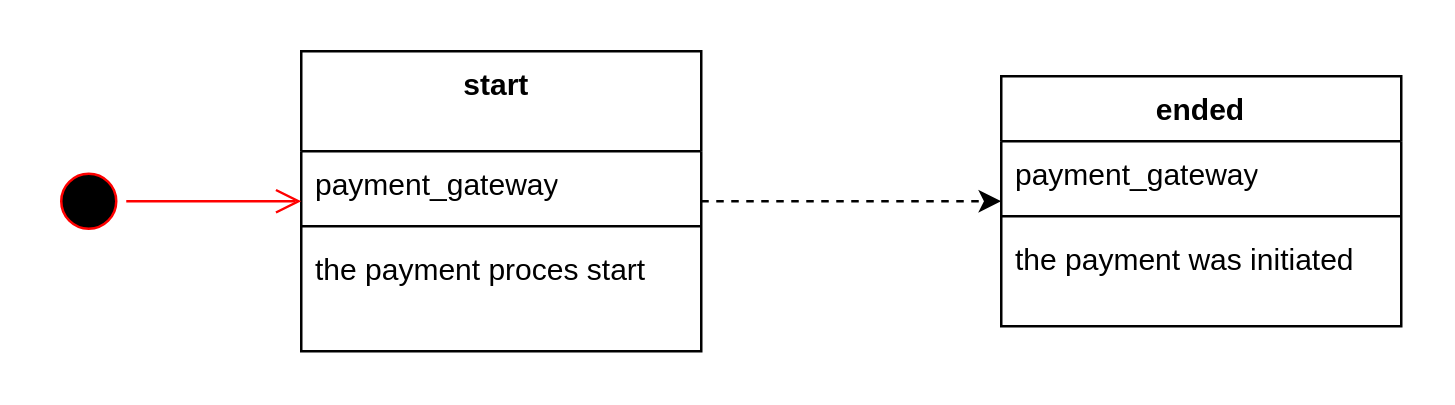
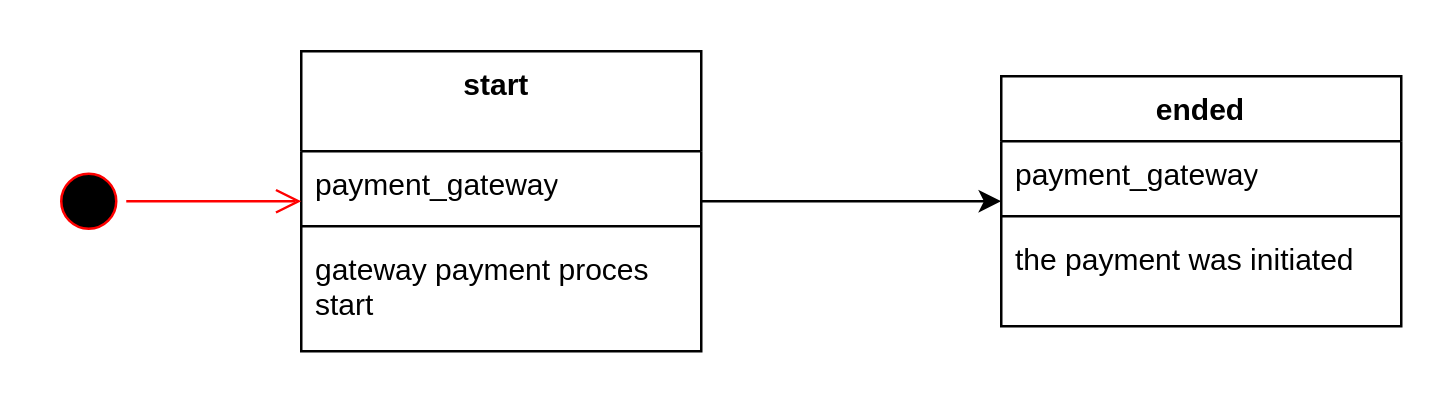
(846, 201) -> (846, 201)
(504, 290) -> (504, 290)
